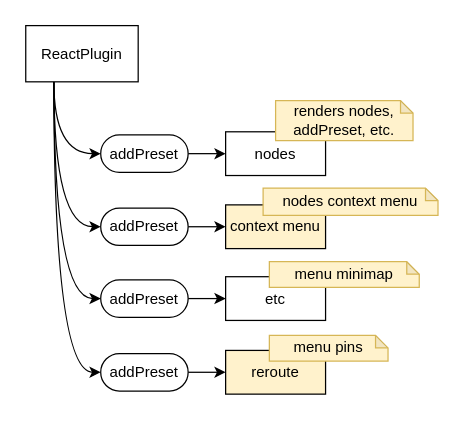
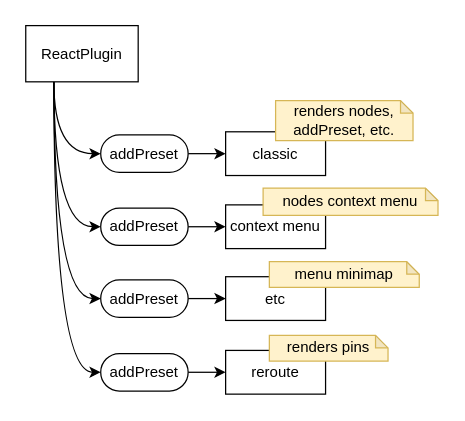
(276, 154) -> (276, 154)
(276, 227) -> (276, 227)
(329, 348) -> (329, 348)
(276, 373) -> (276, 373)
